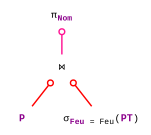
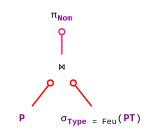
(77, 118) -> (77, 118)
